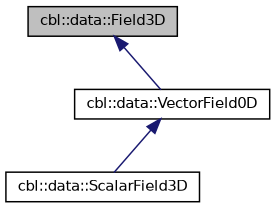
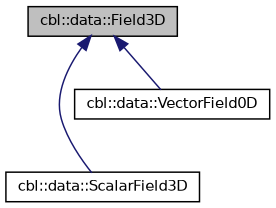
(132, 151) -> (60, 112)
